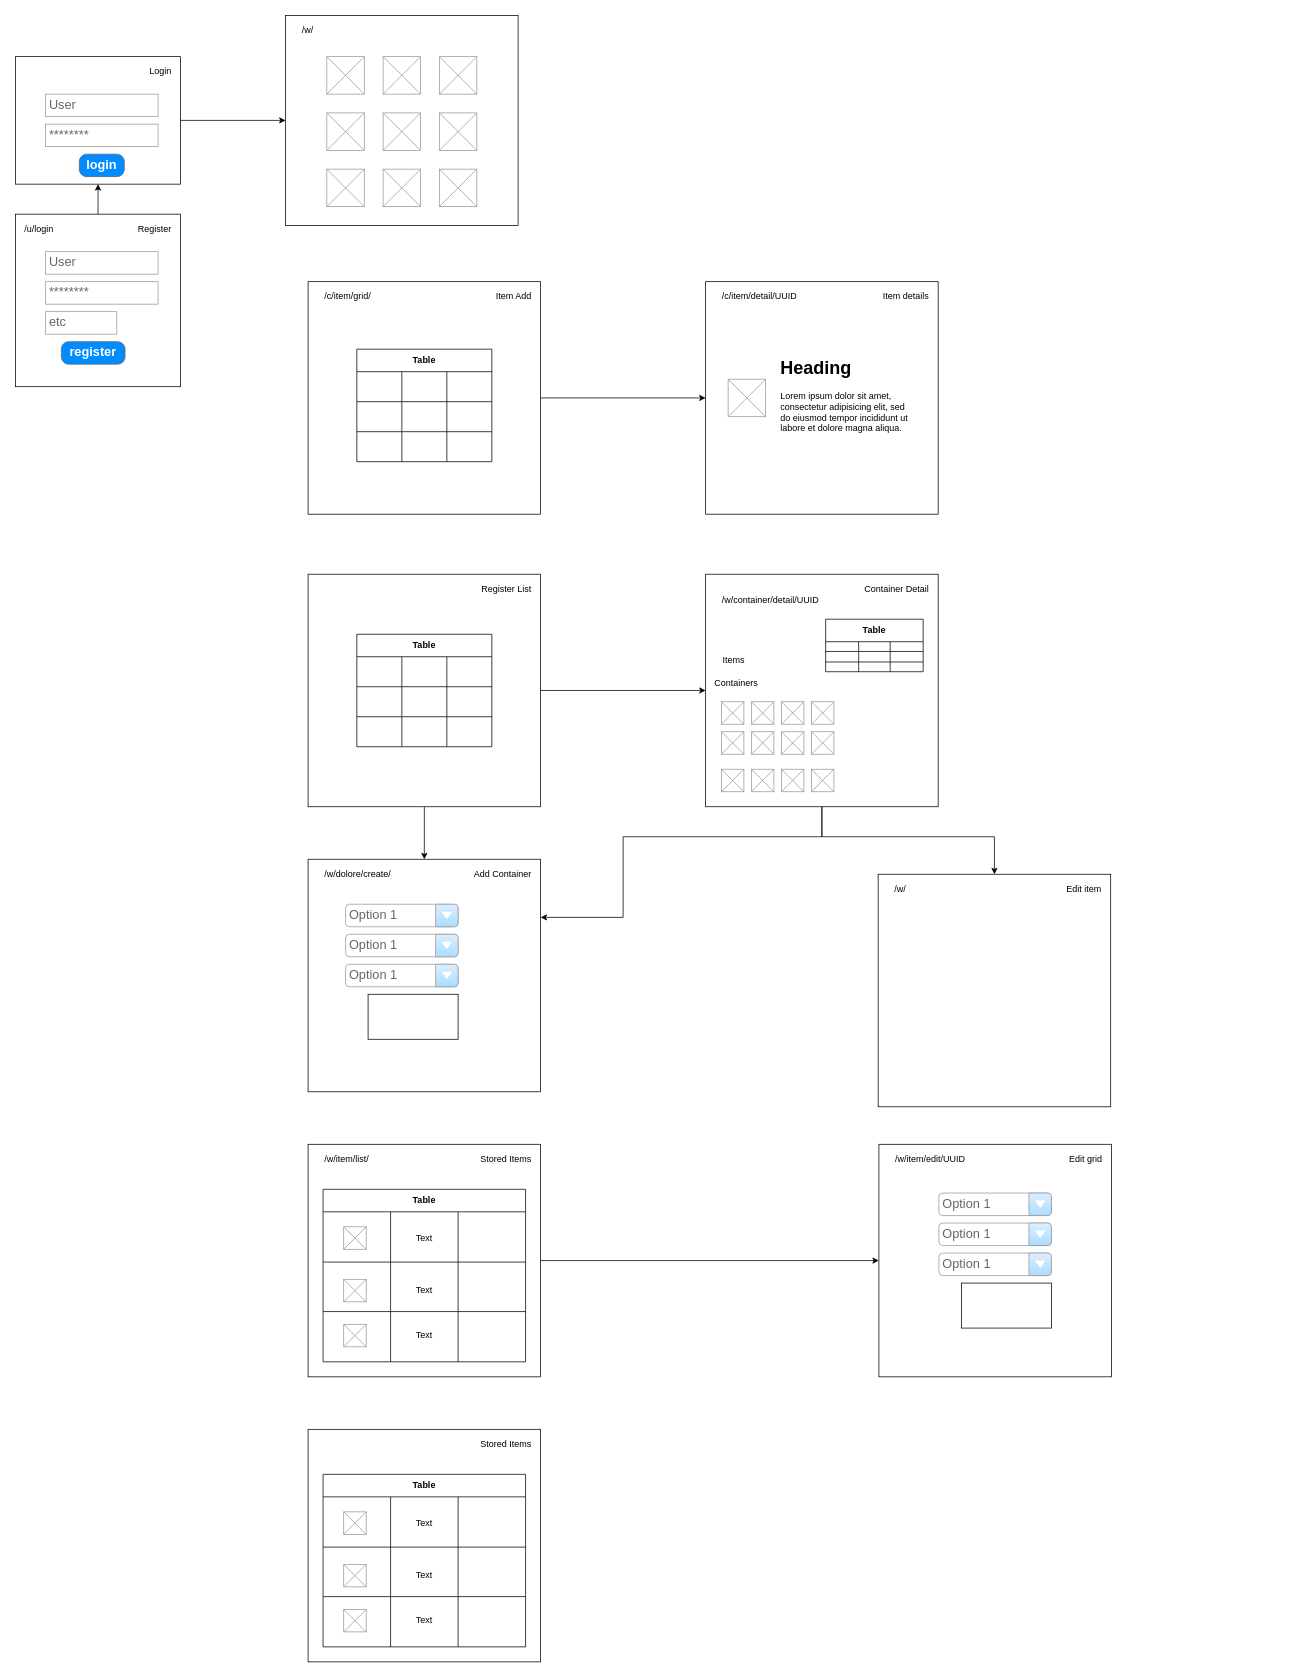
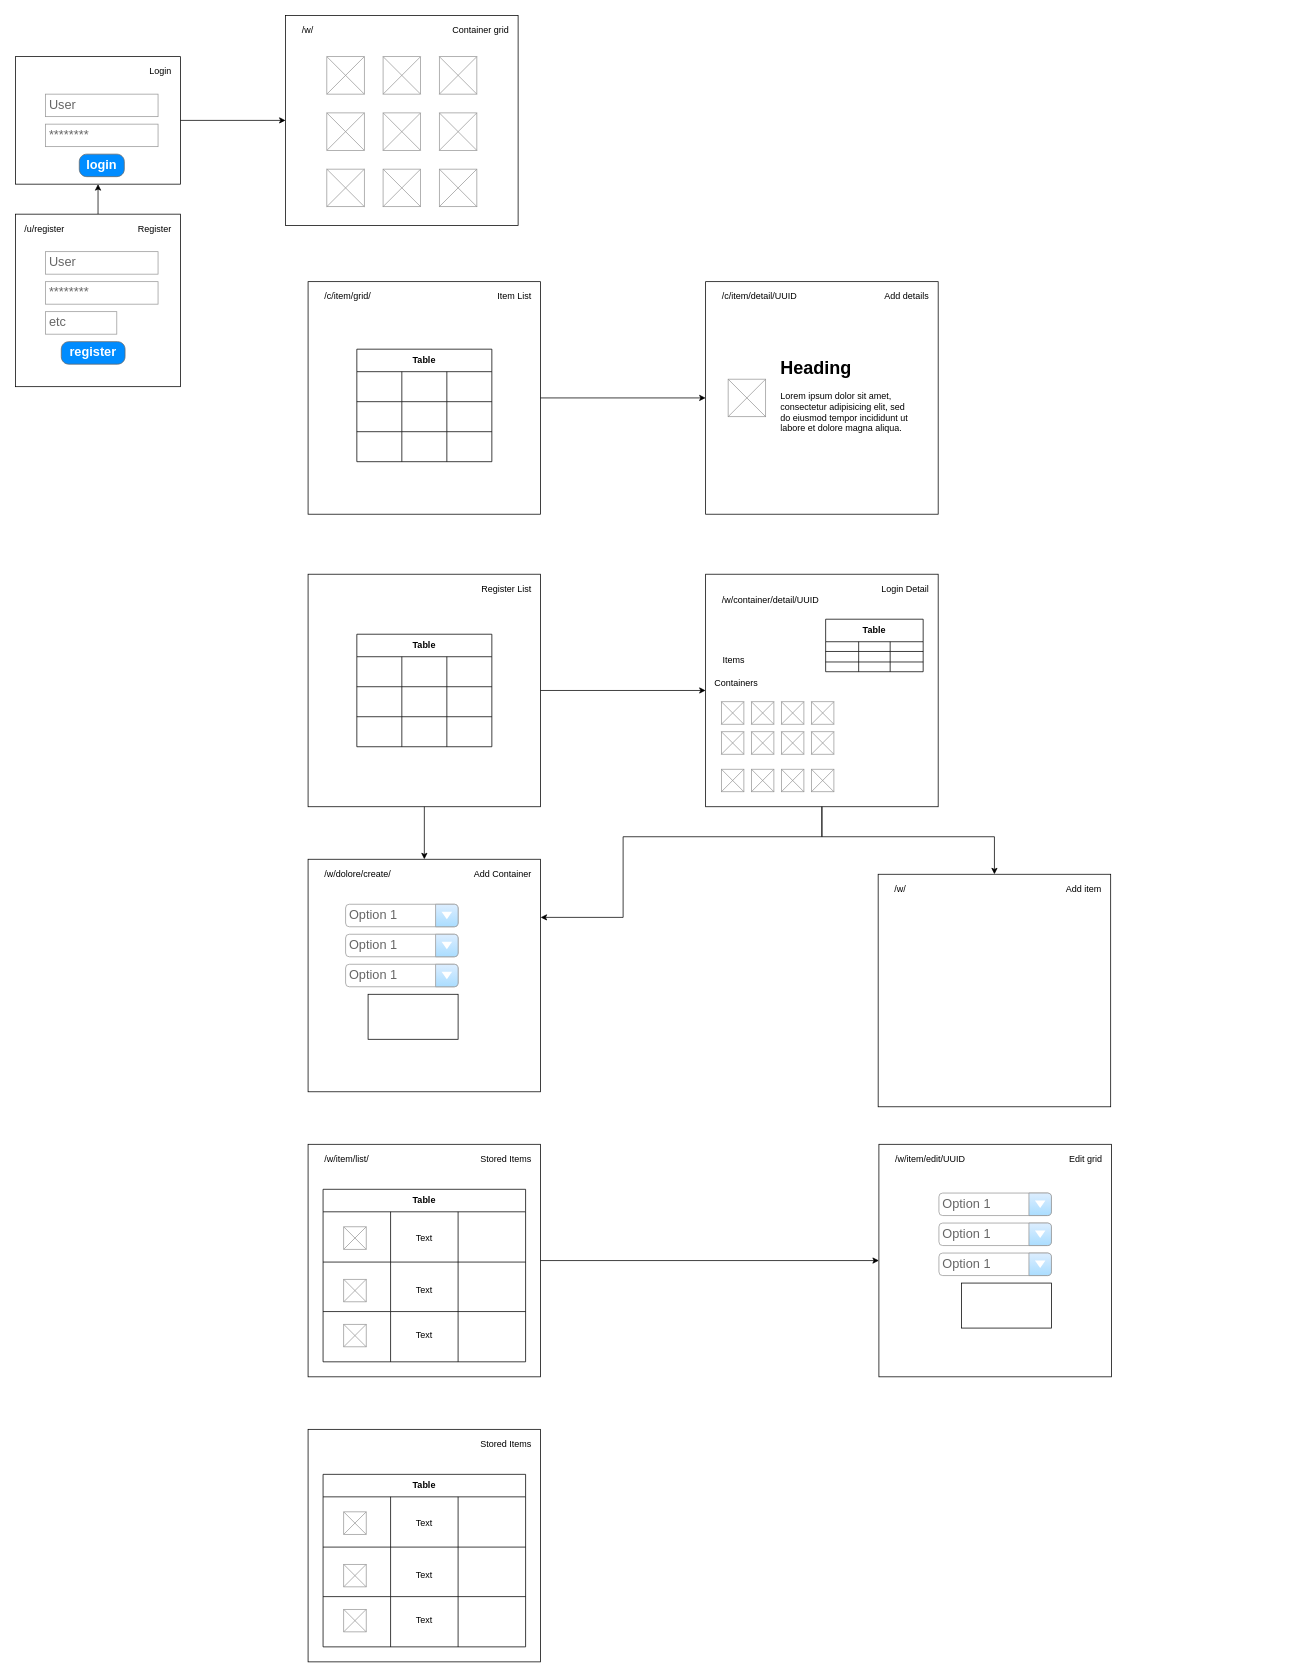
none -> (467, 30)
(42, 229) -> (46, 229)
(512, 297) -> (511, 297)
(902, 297) -> (905, 297)
(893, 589) -> (903, 589)
(1082, 889) -> (1084, 889)
